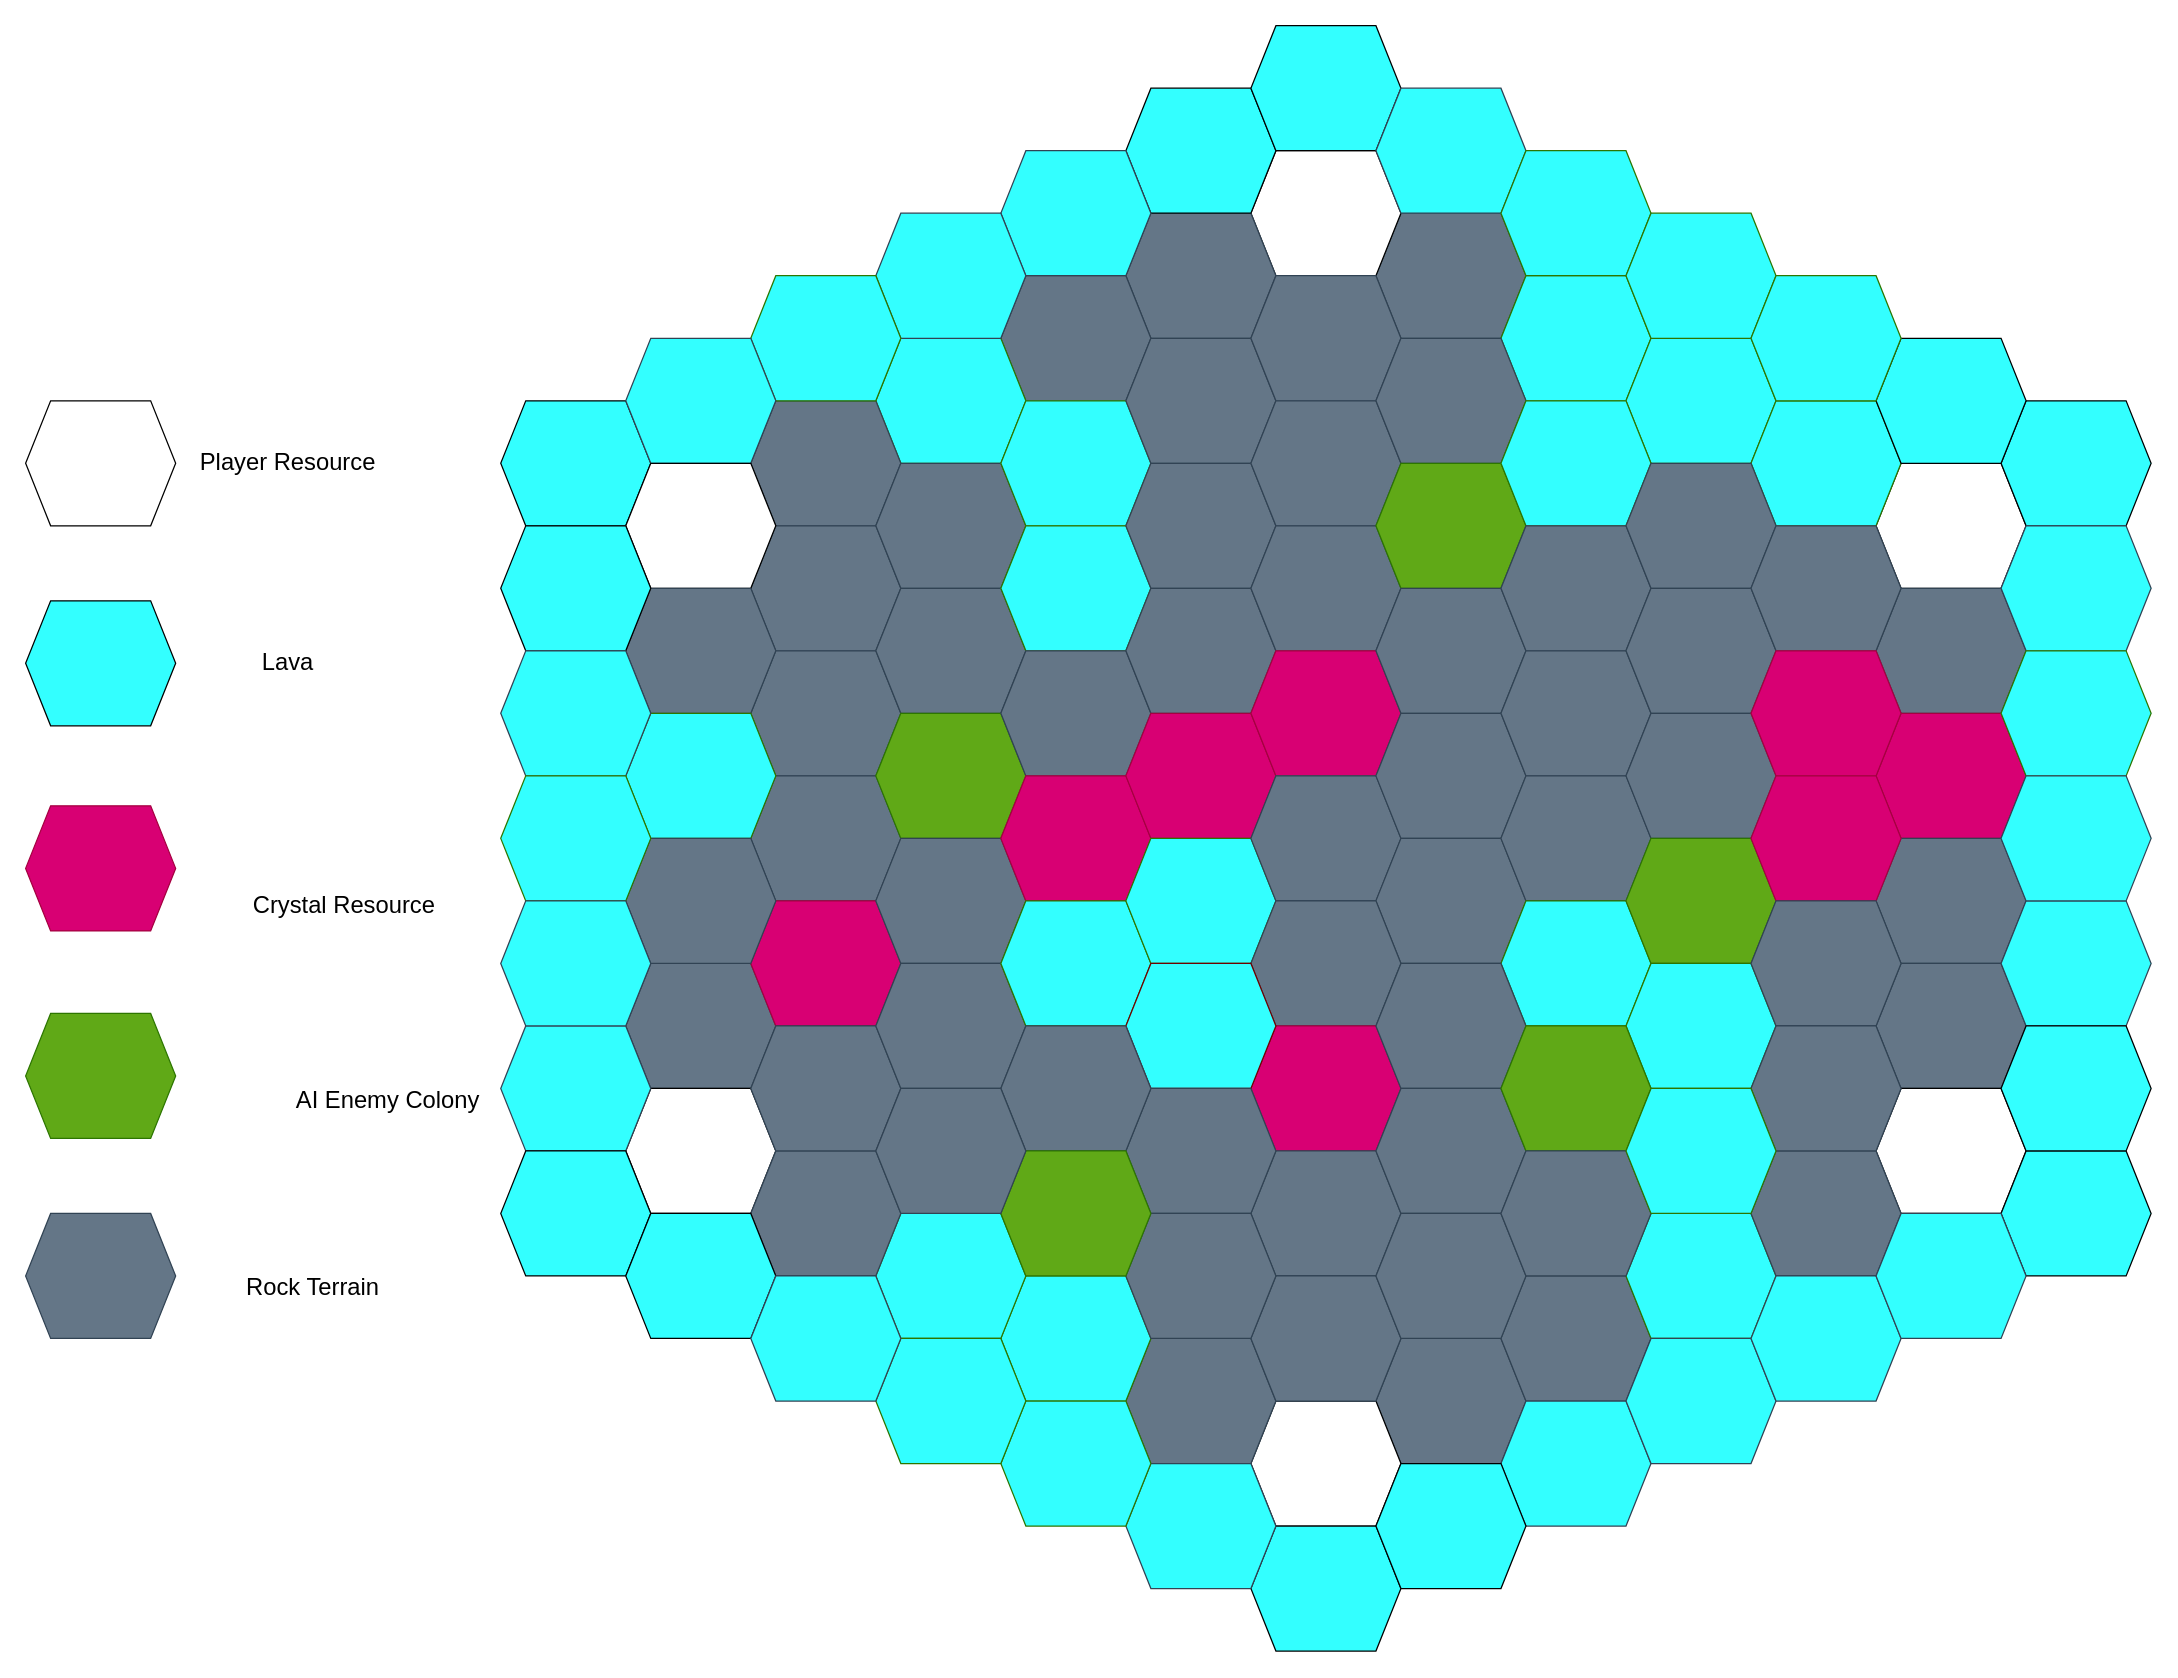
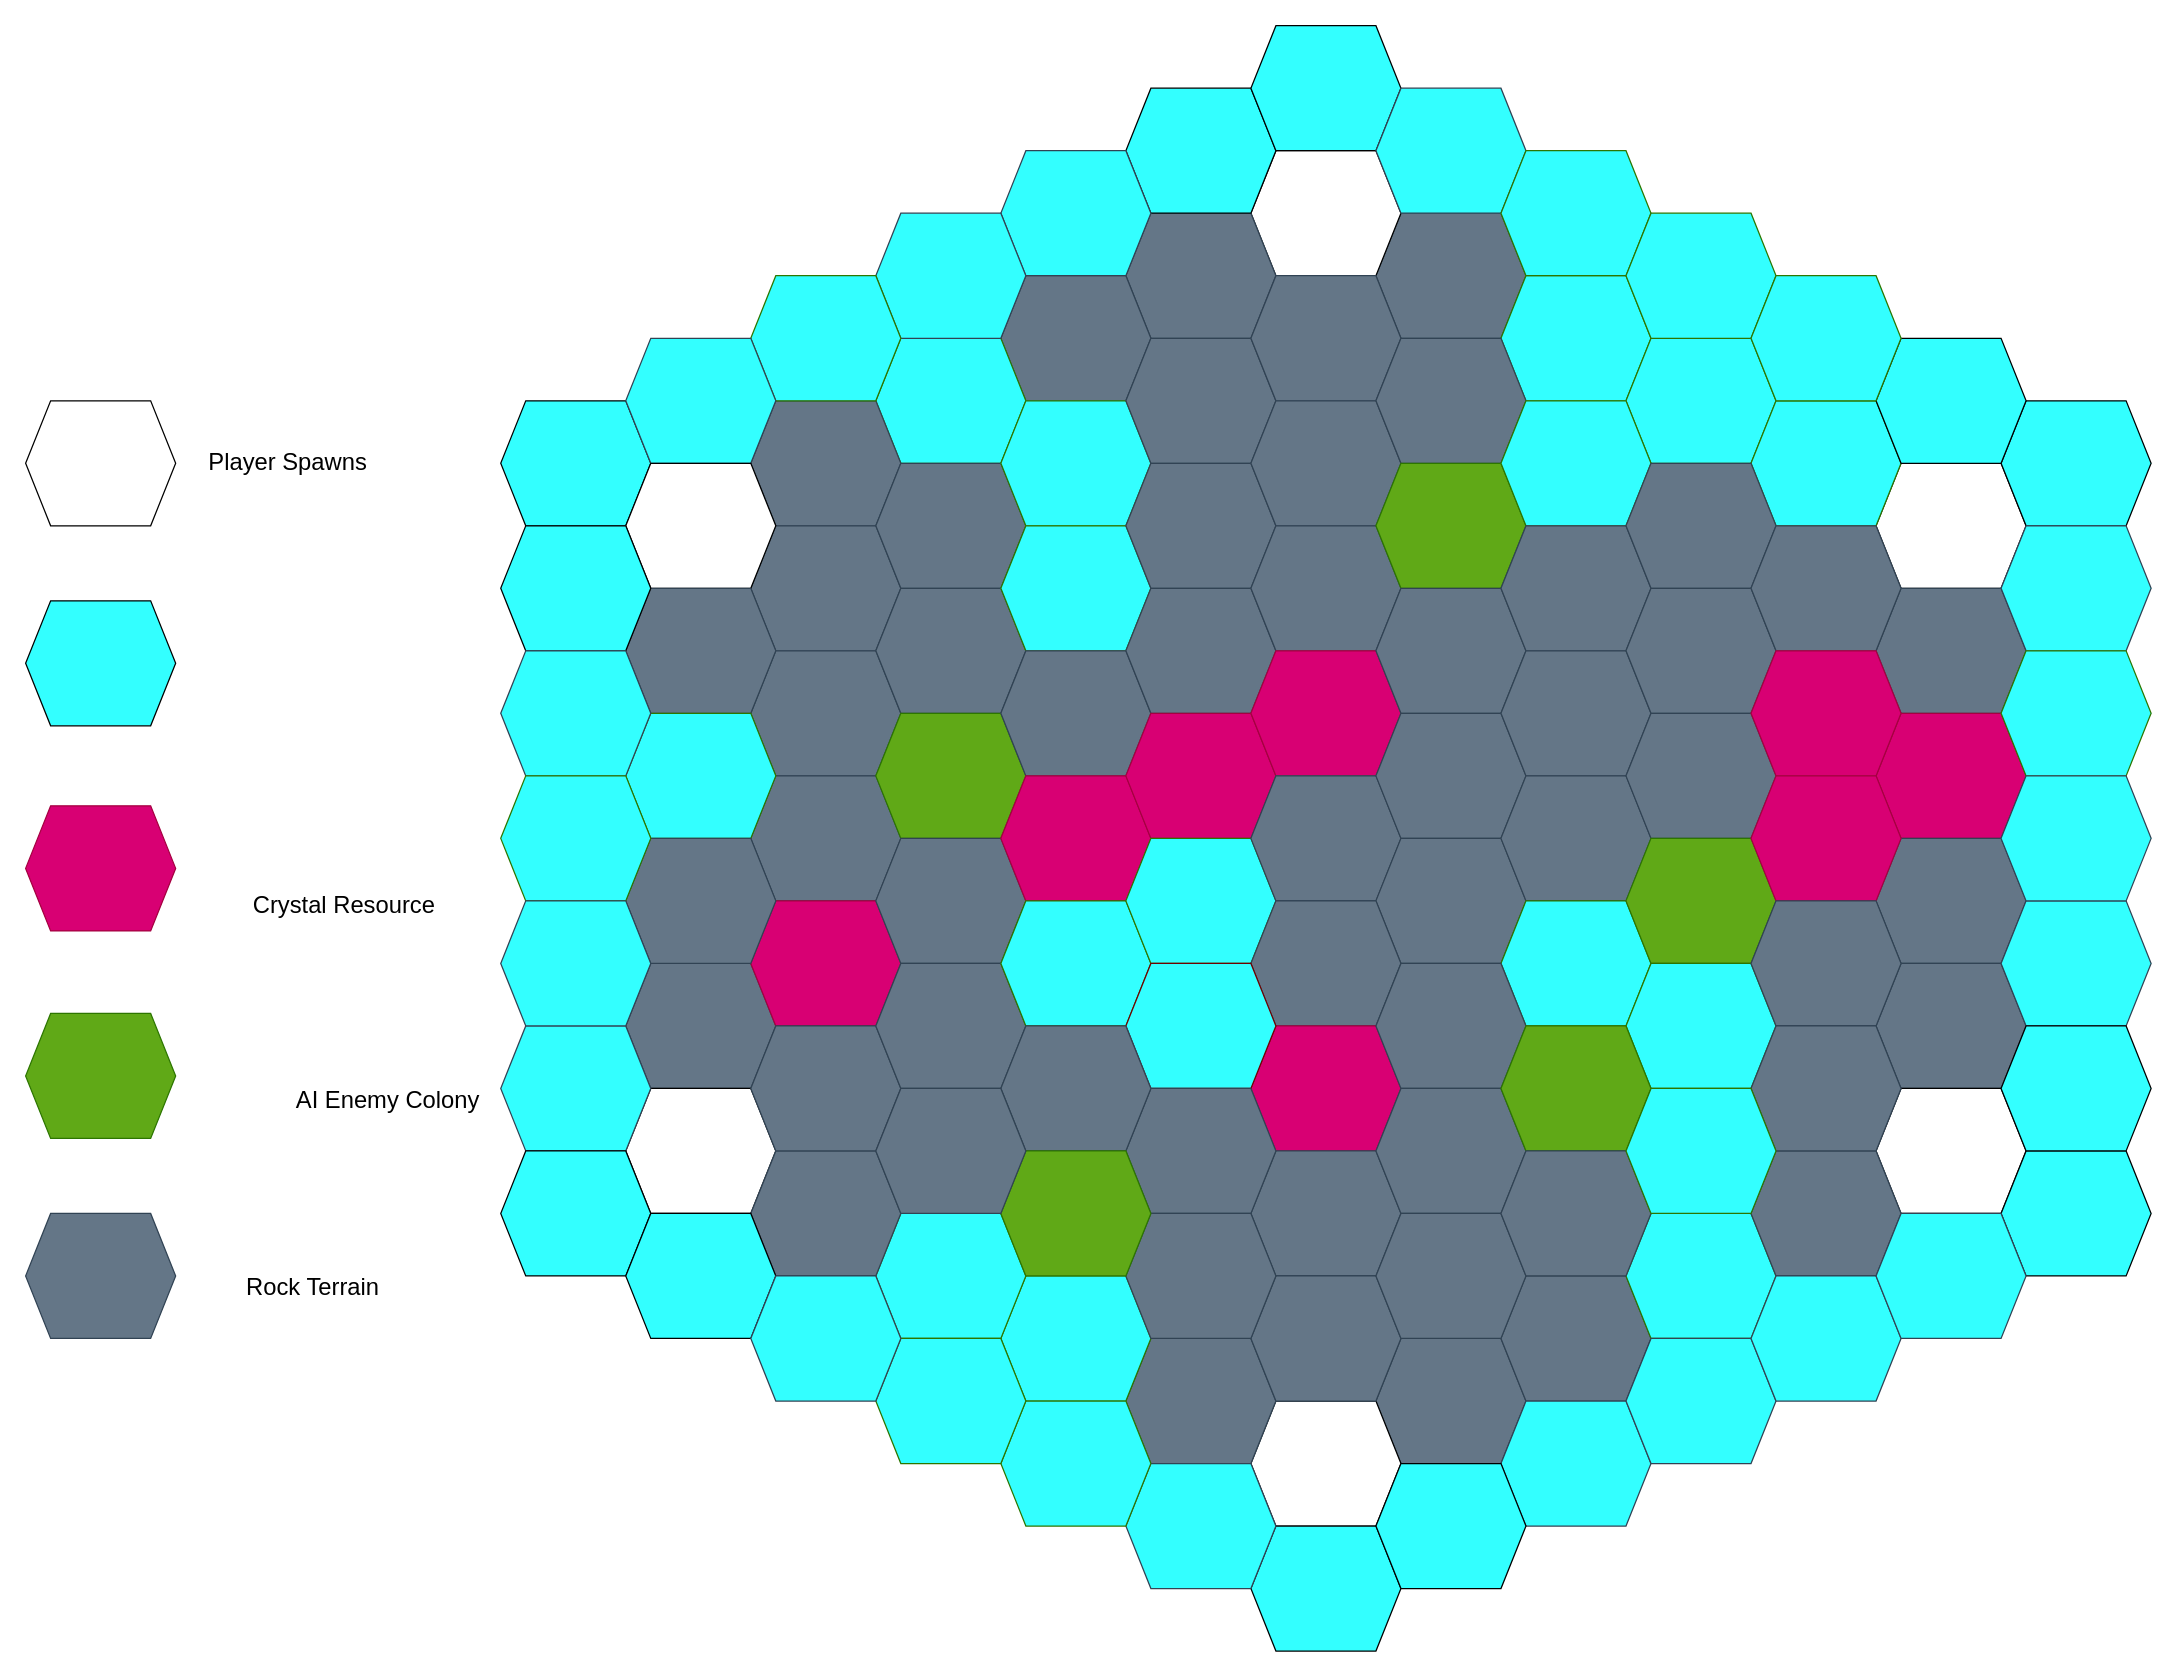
(288, 463) -> (288, 463)
(288, 663) -> none
